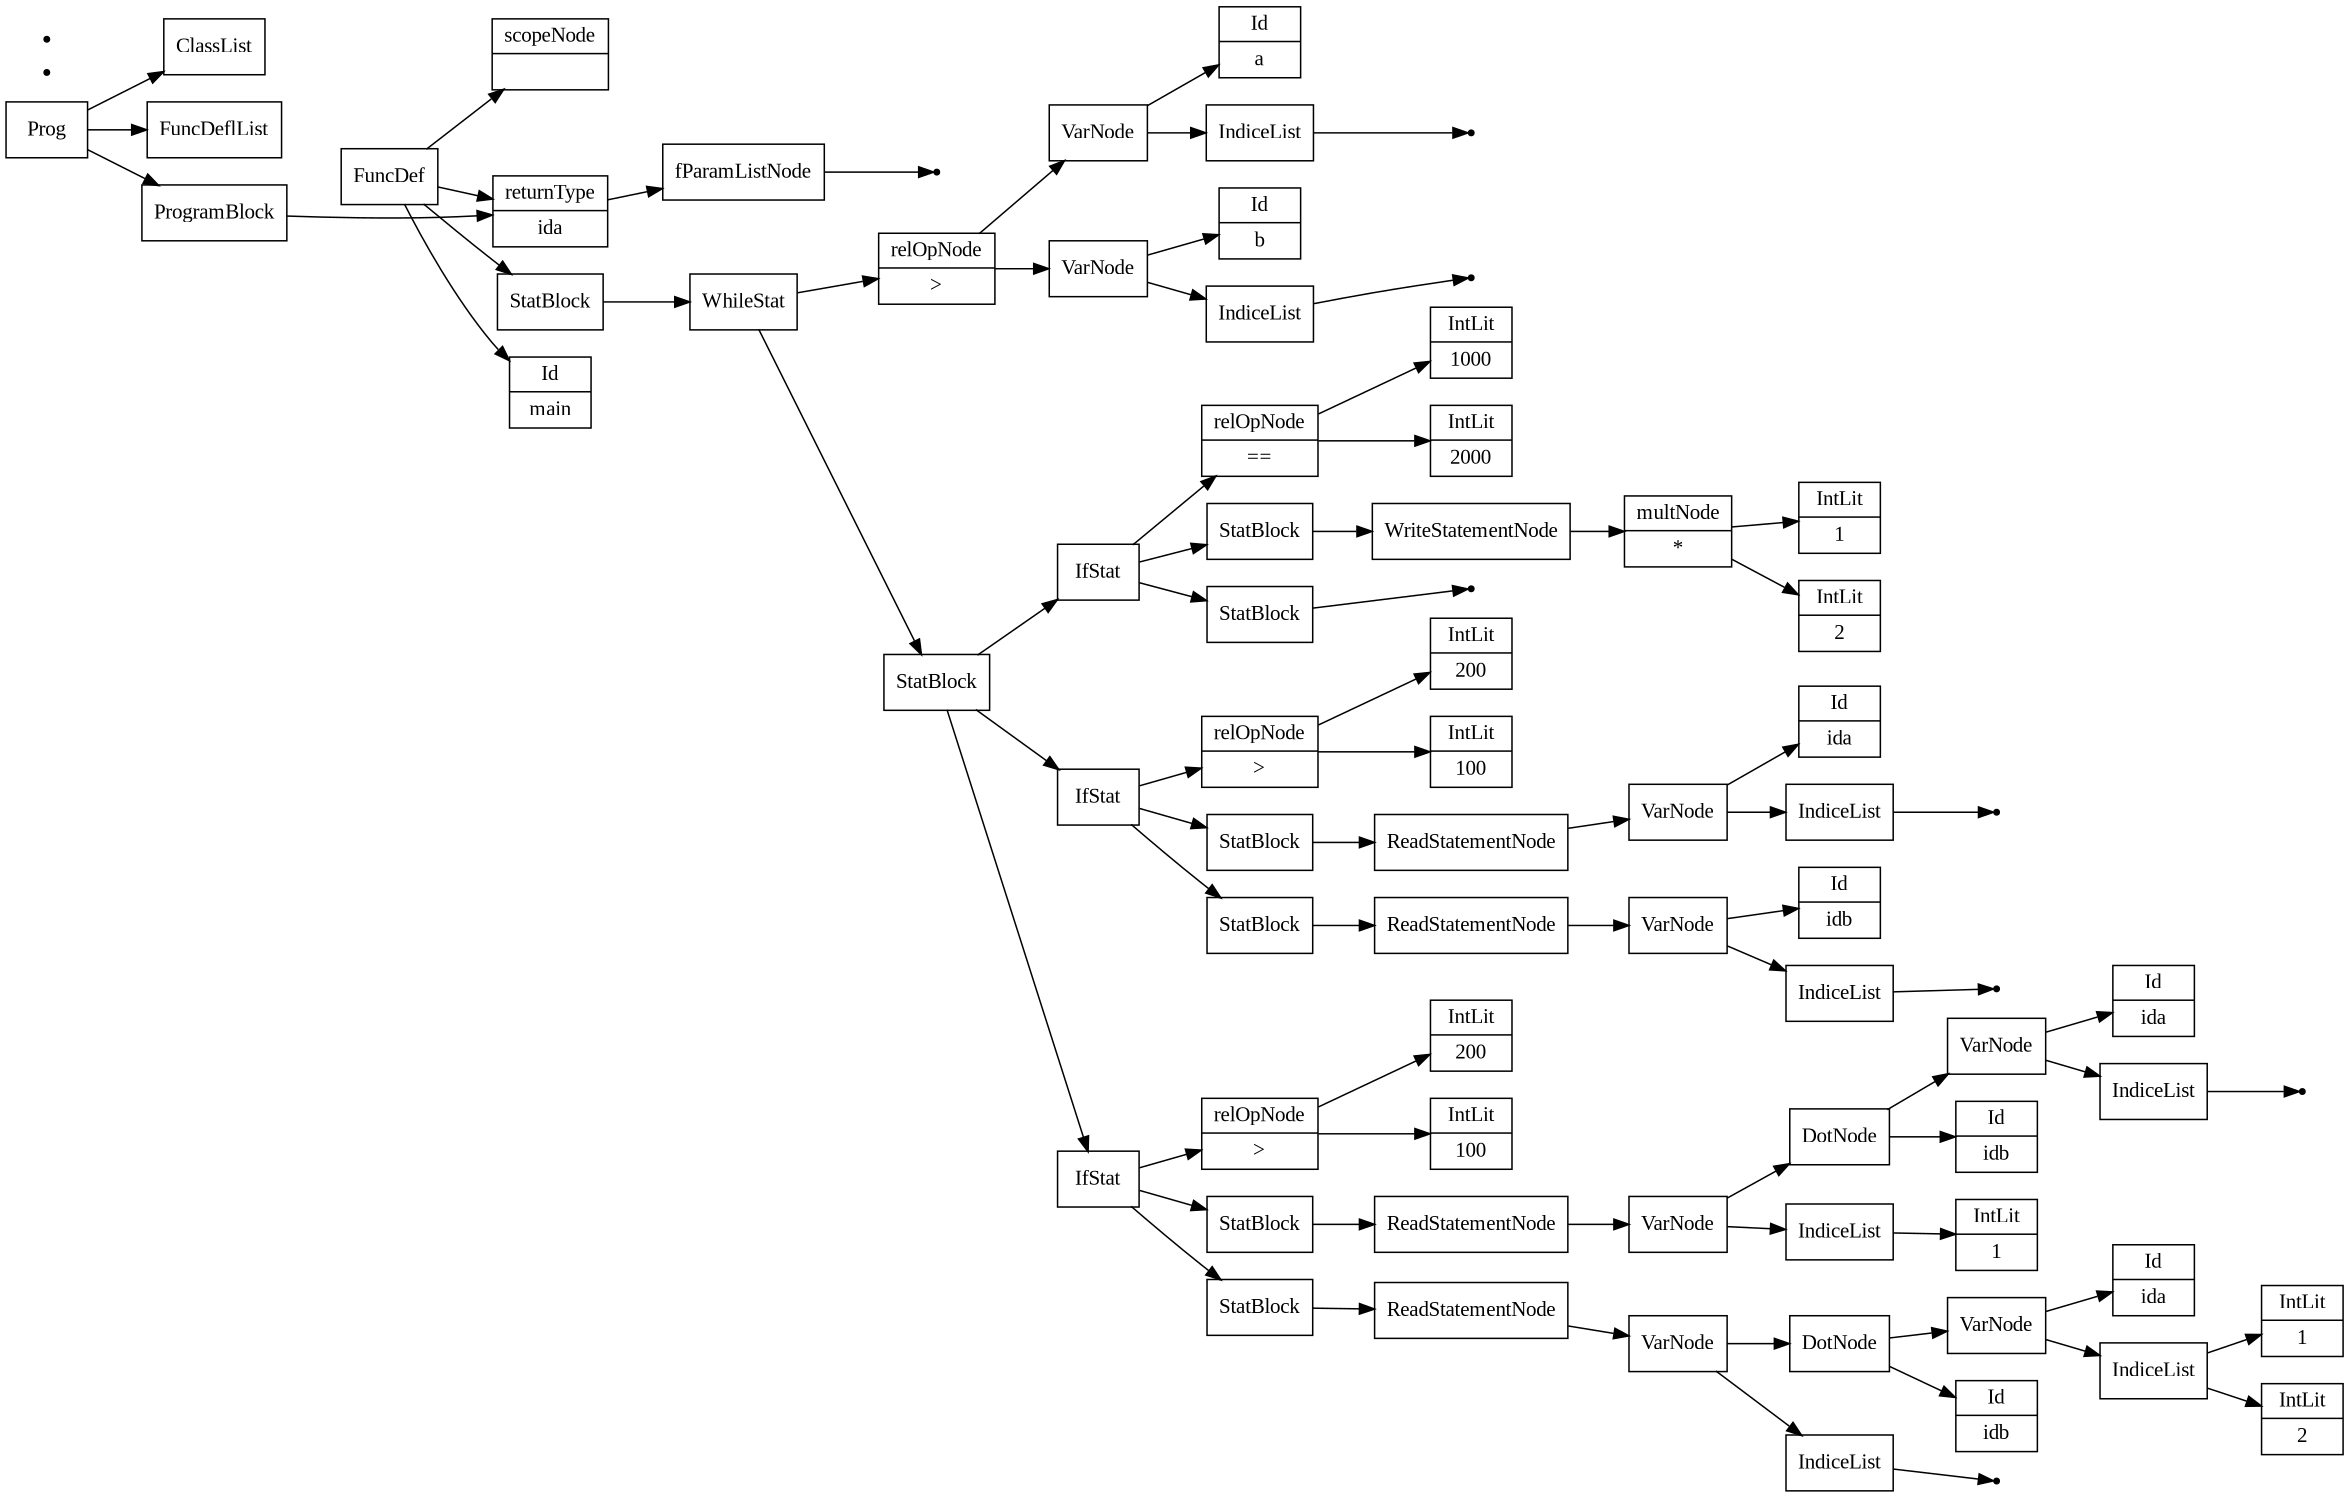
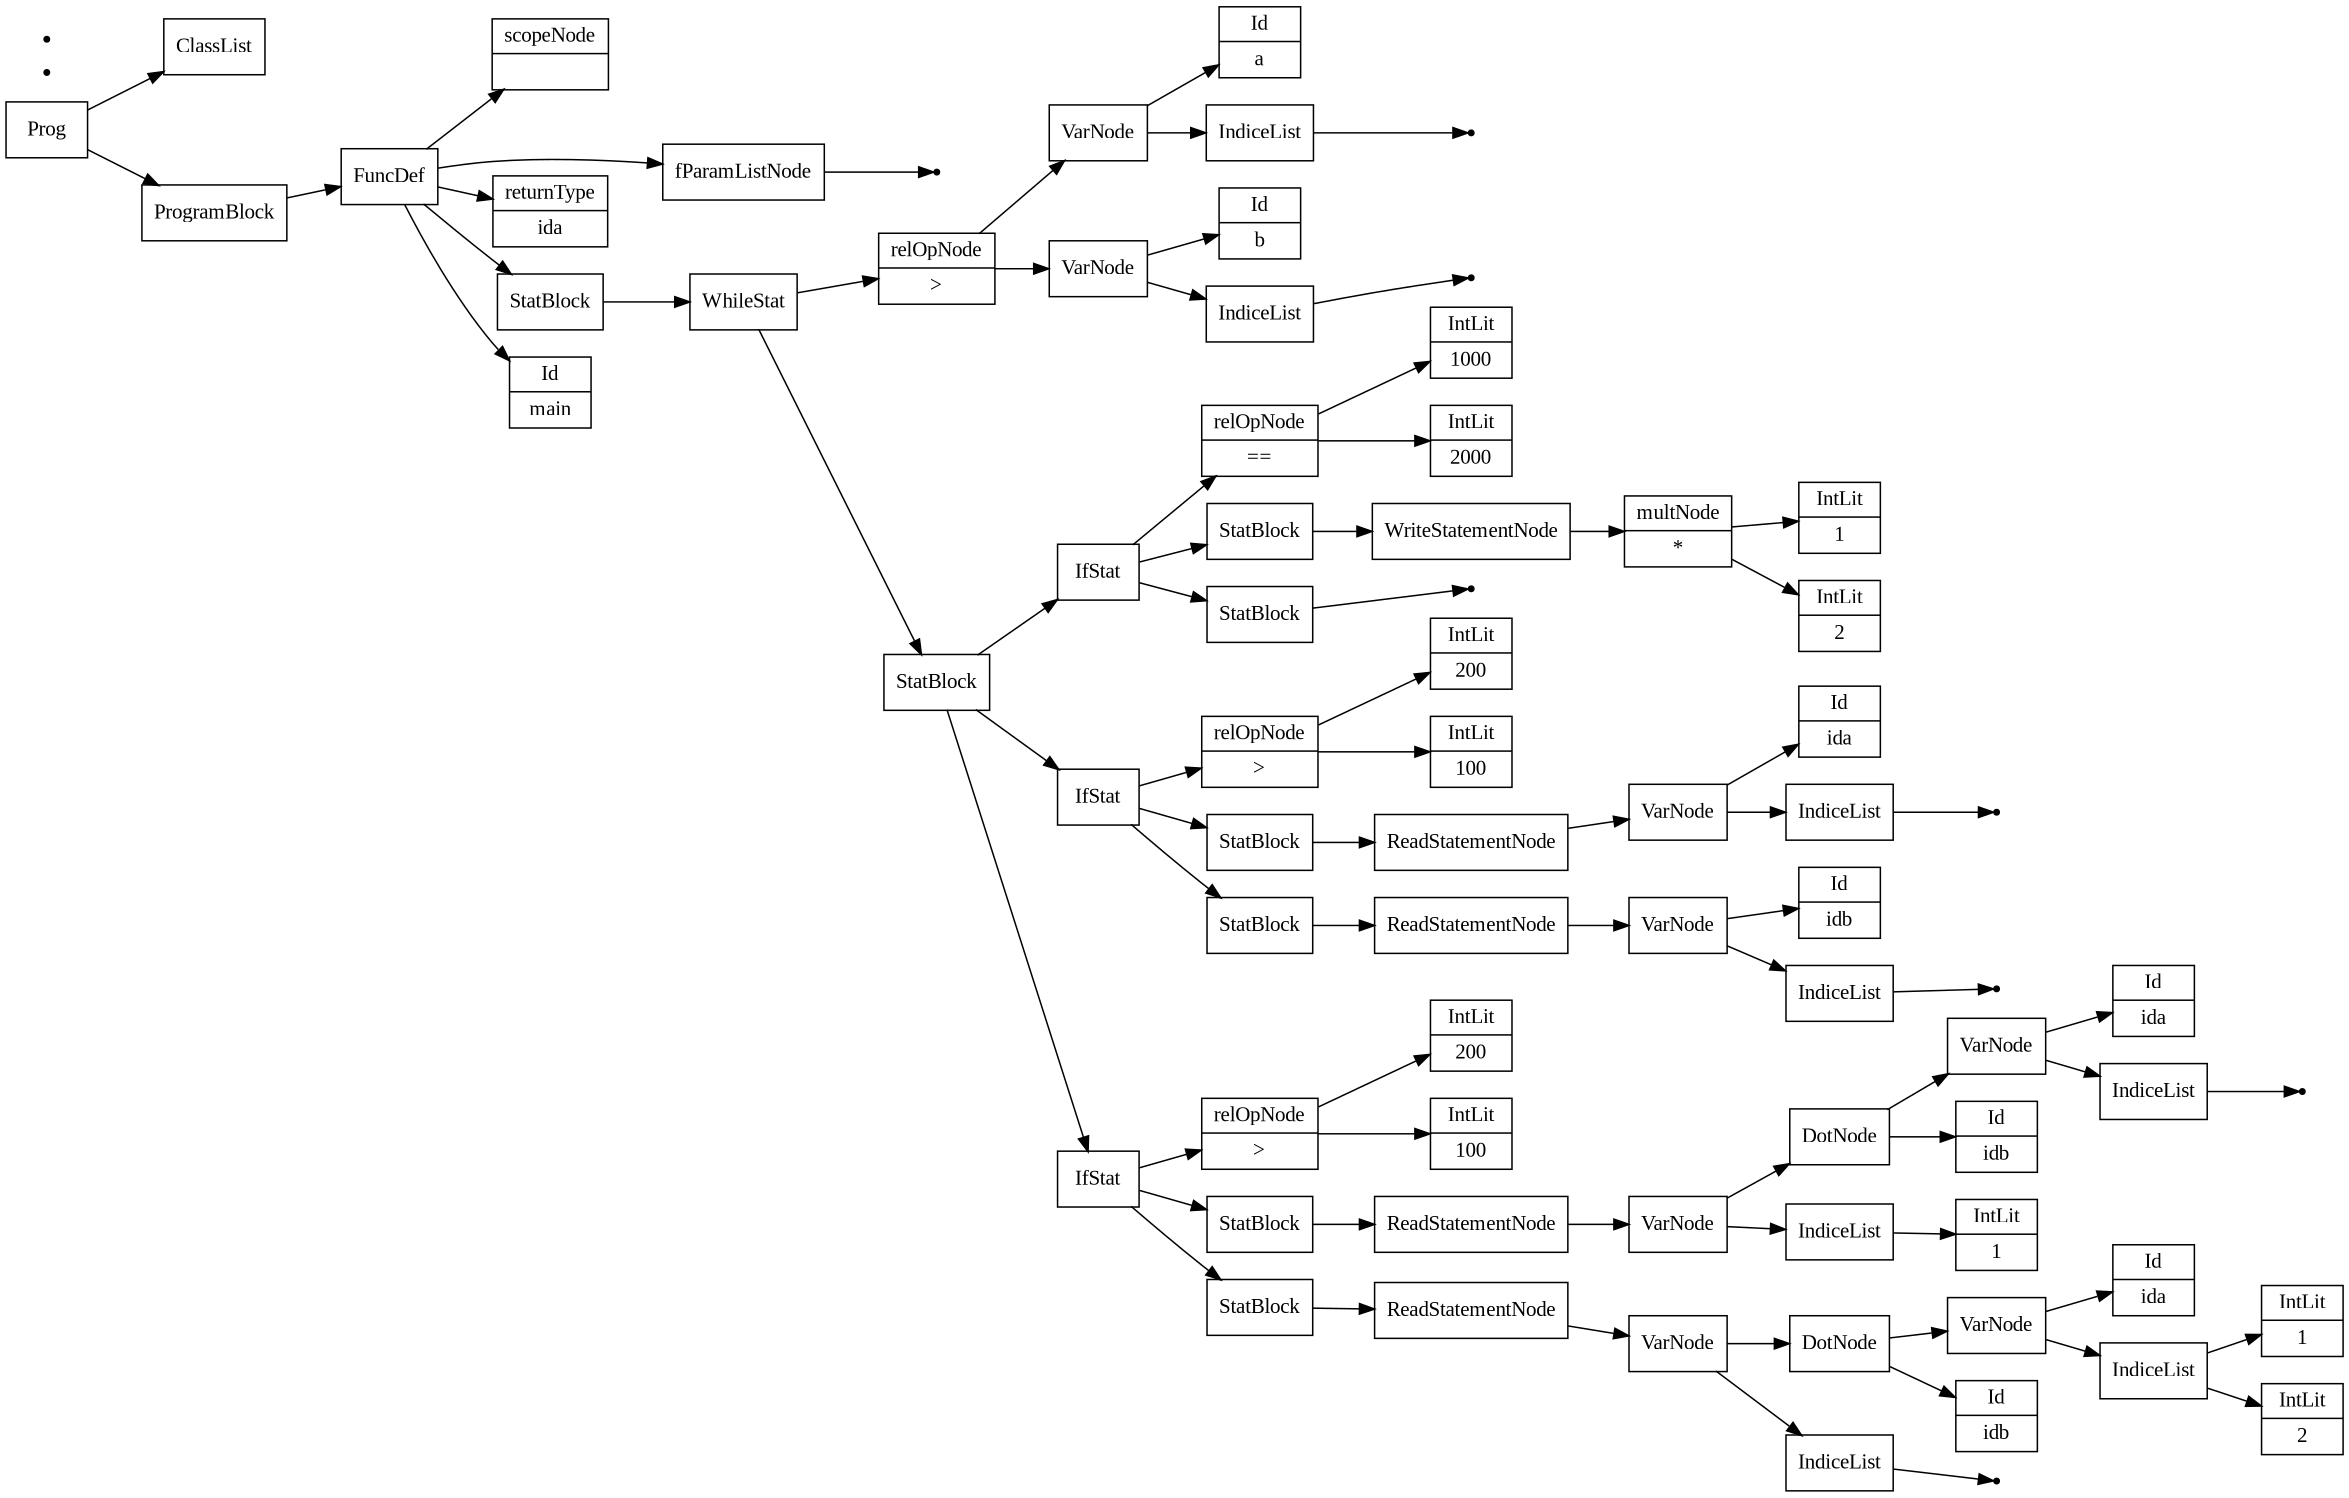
(214, 130) -> none
(628, 196) -> (543, 160)
(382, 218) -> (306, 194)
